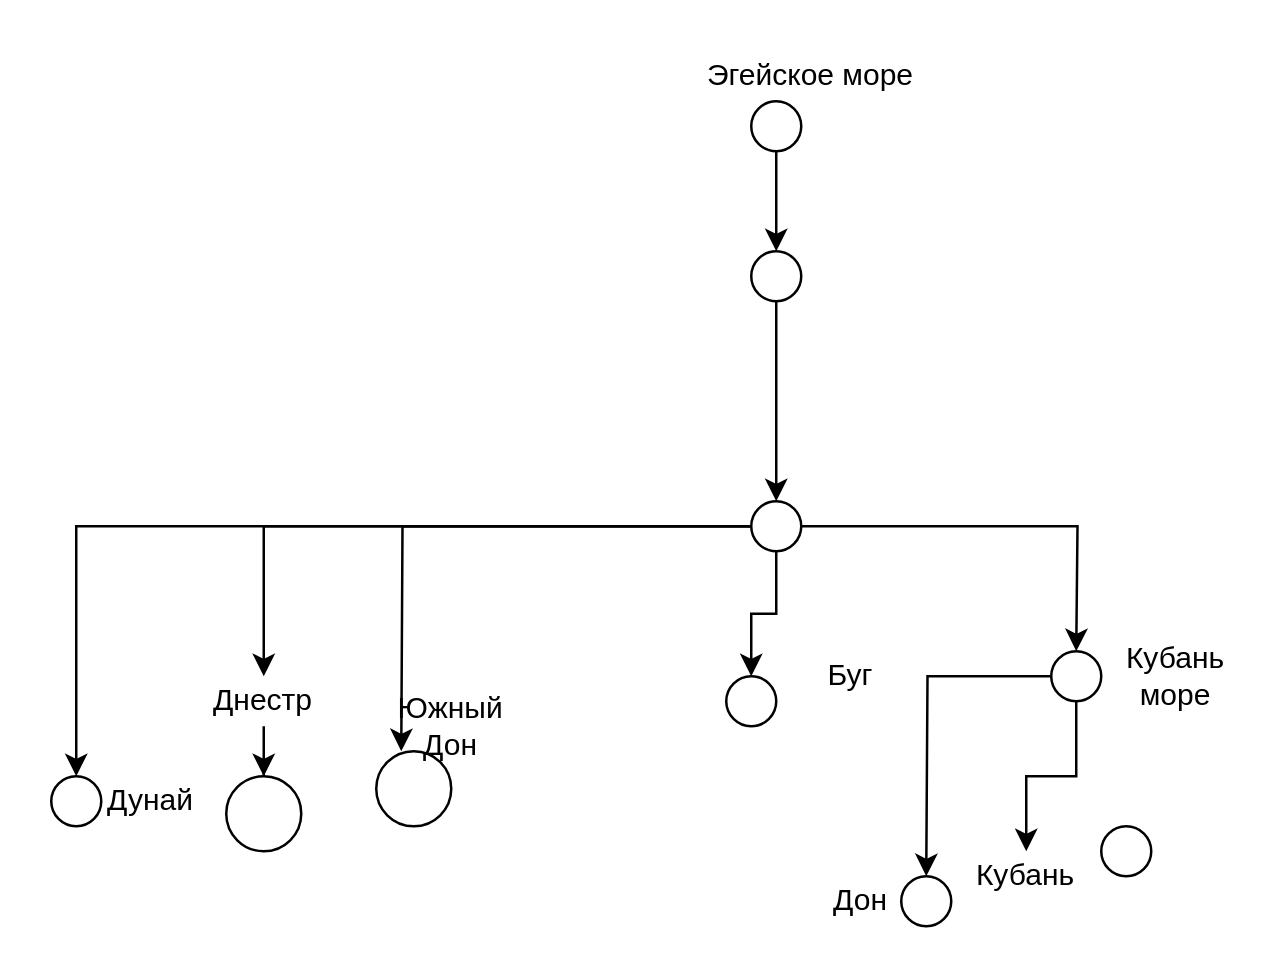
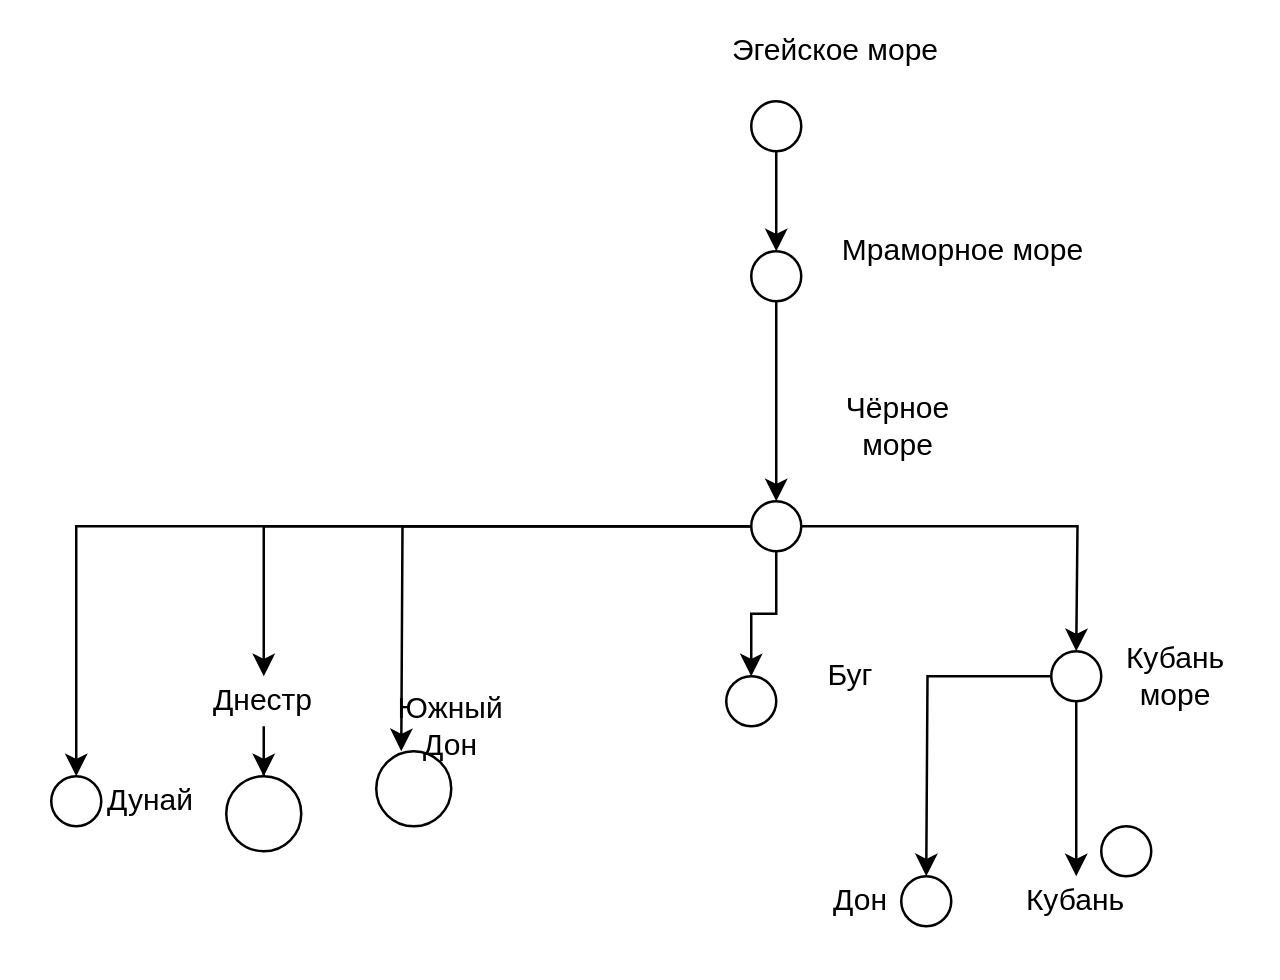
(811, 76) -> (836, 51)
none -> (964, 251)
none -> (899, 426)
(1026, 876) -> (1076, 901)
